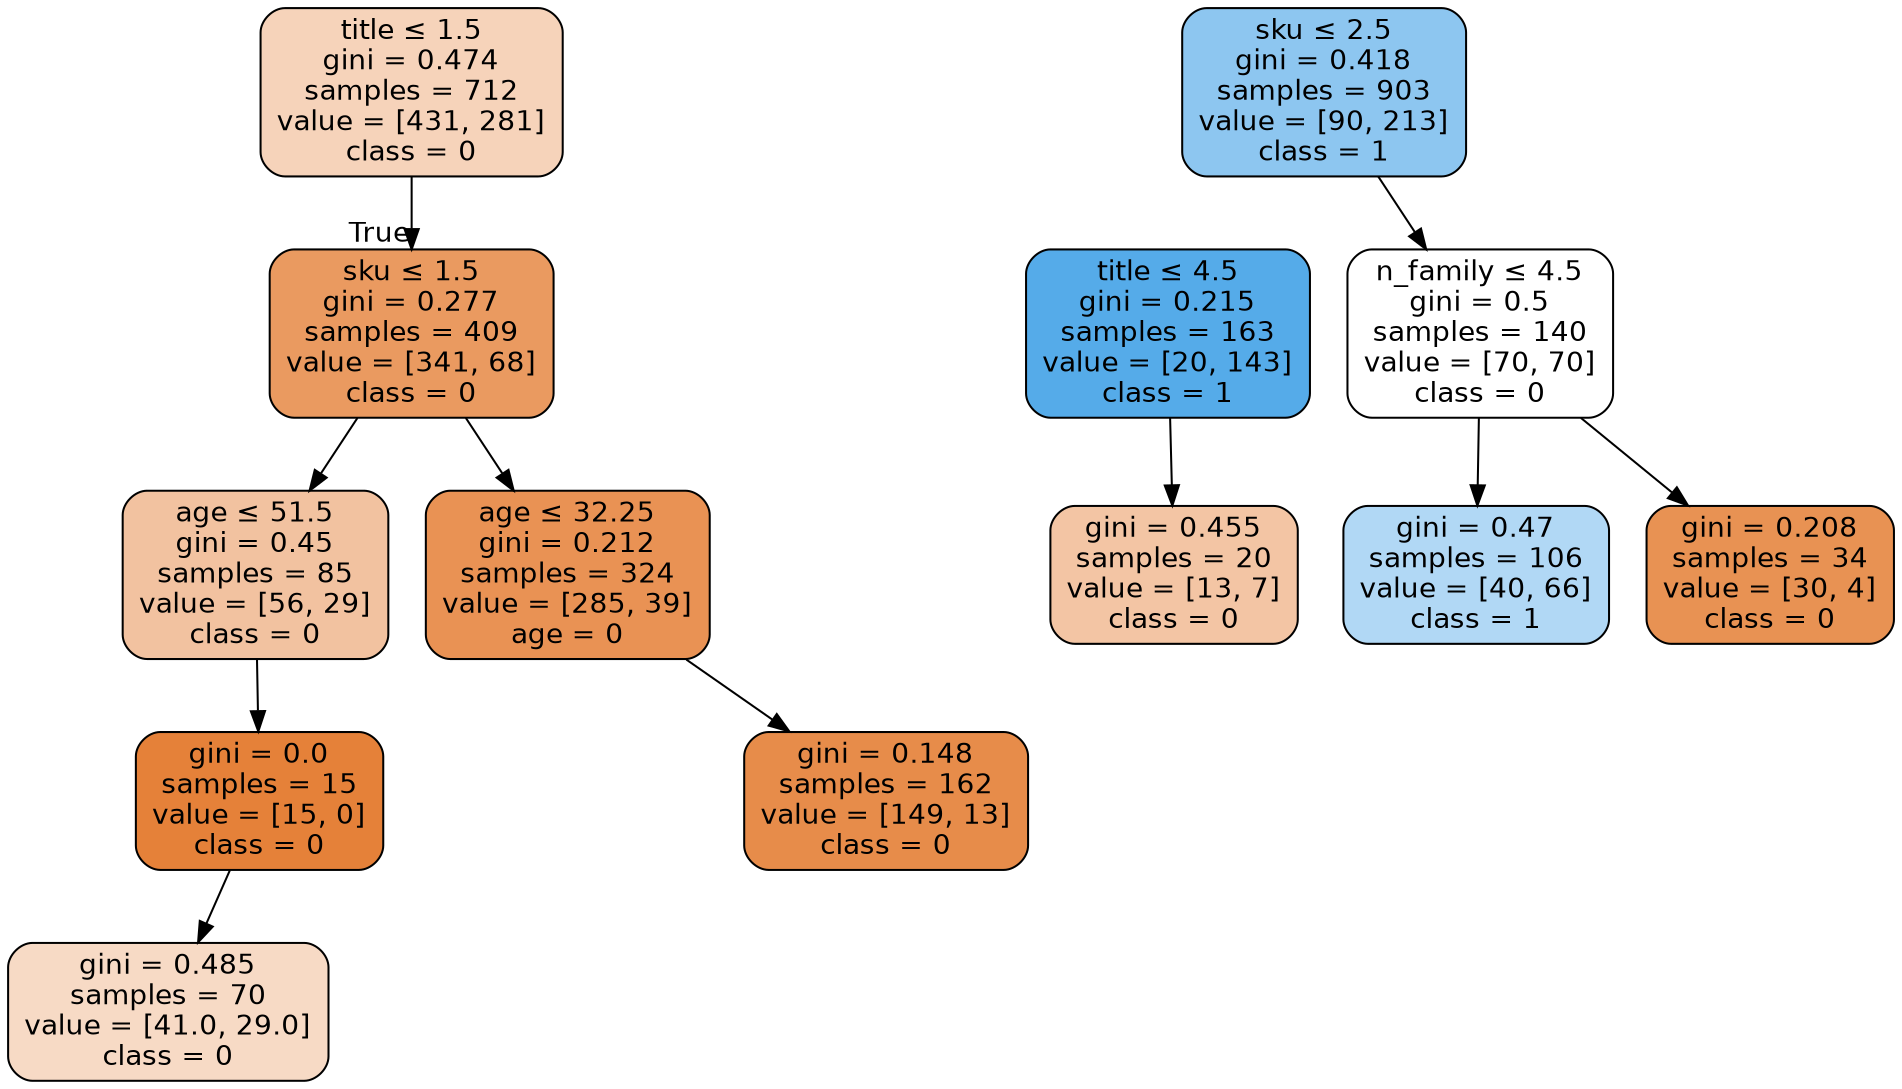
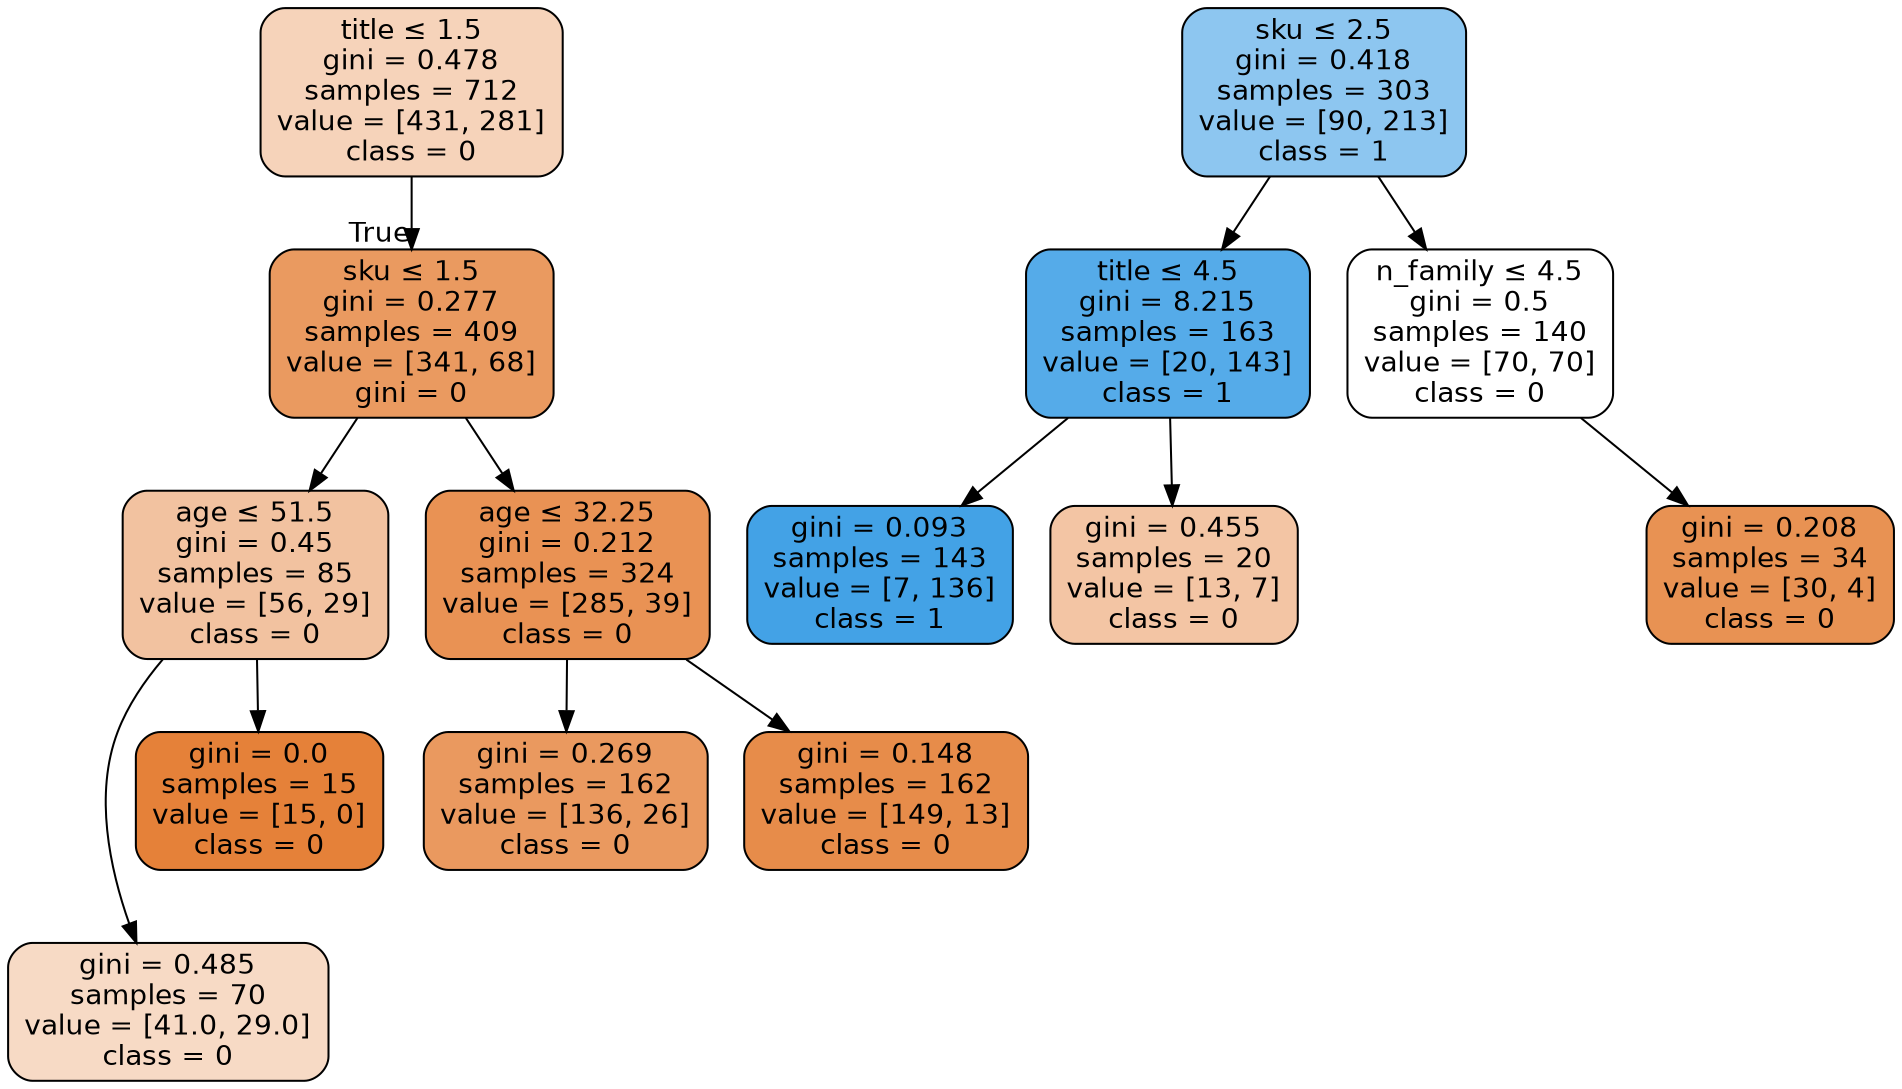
(412, 61) -> (412, 61)
(1324, 91) -> (1324, 91)
none -> (1252, 204)
(1168, 302) -> (1168, 302)
(412, 393) -> (412, 393)
none -> (880, 575)
(1476, 575) -> none
(568, 635) -> (568, 635)
none -> (566, 801)
(218, 897) -> (107, 786)
